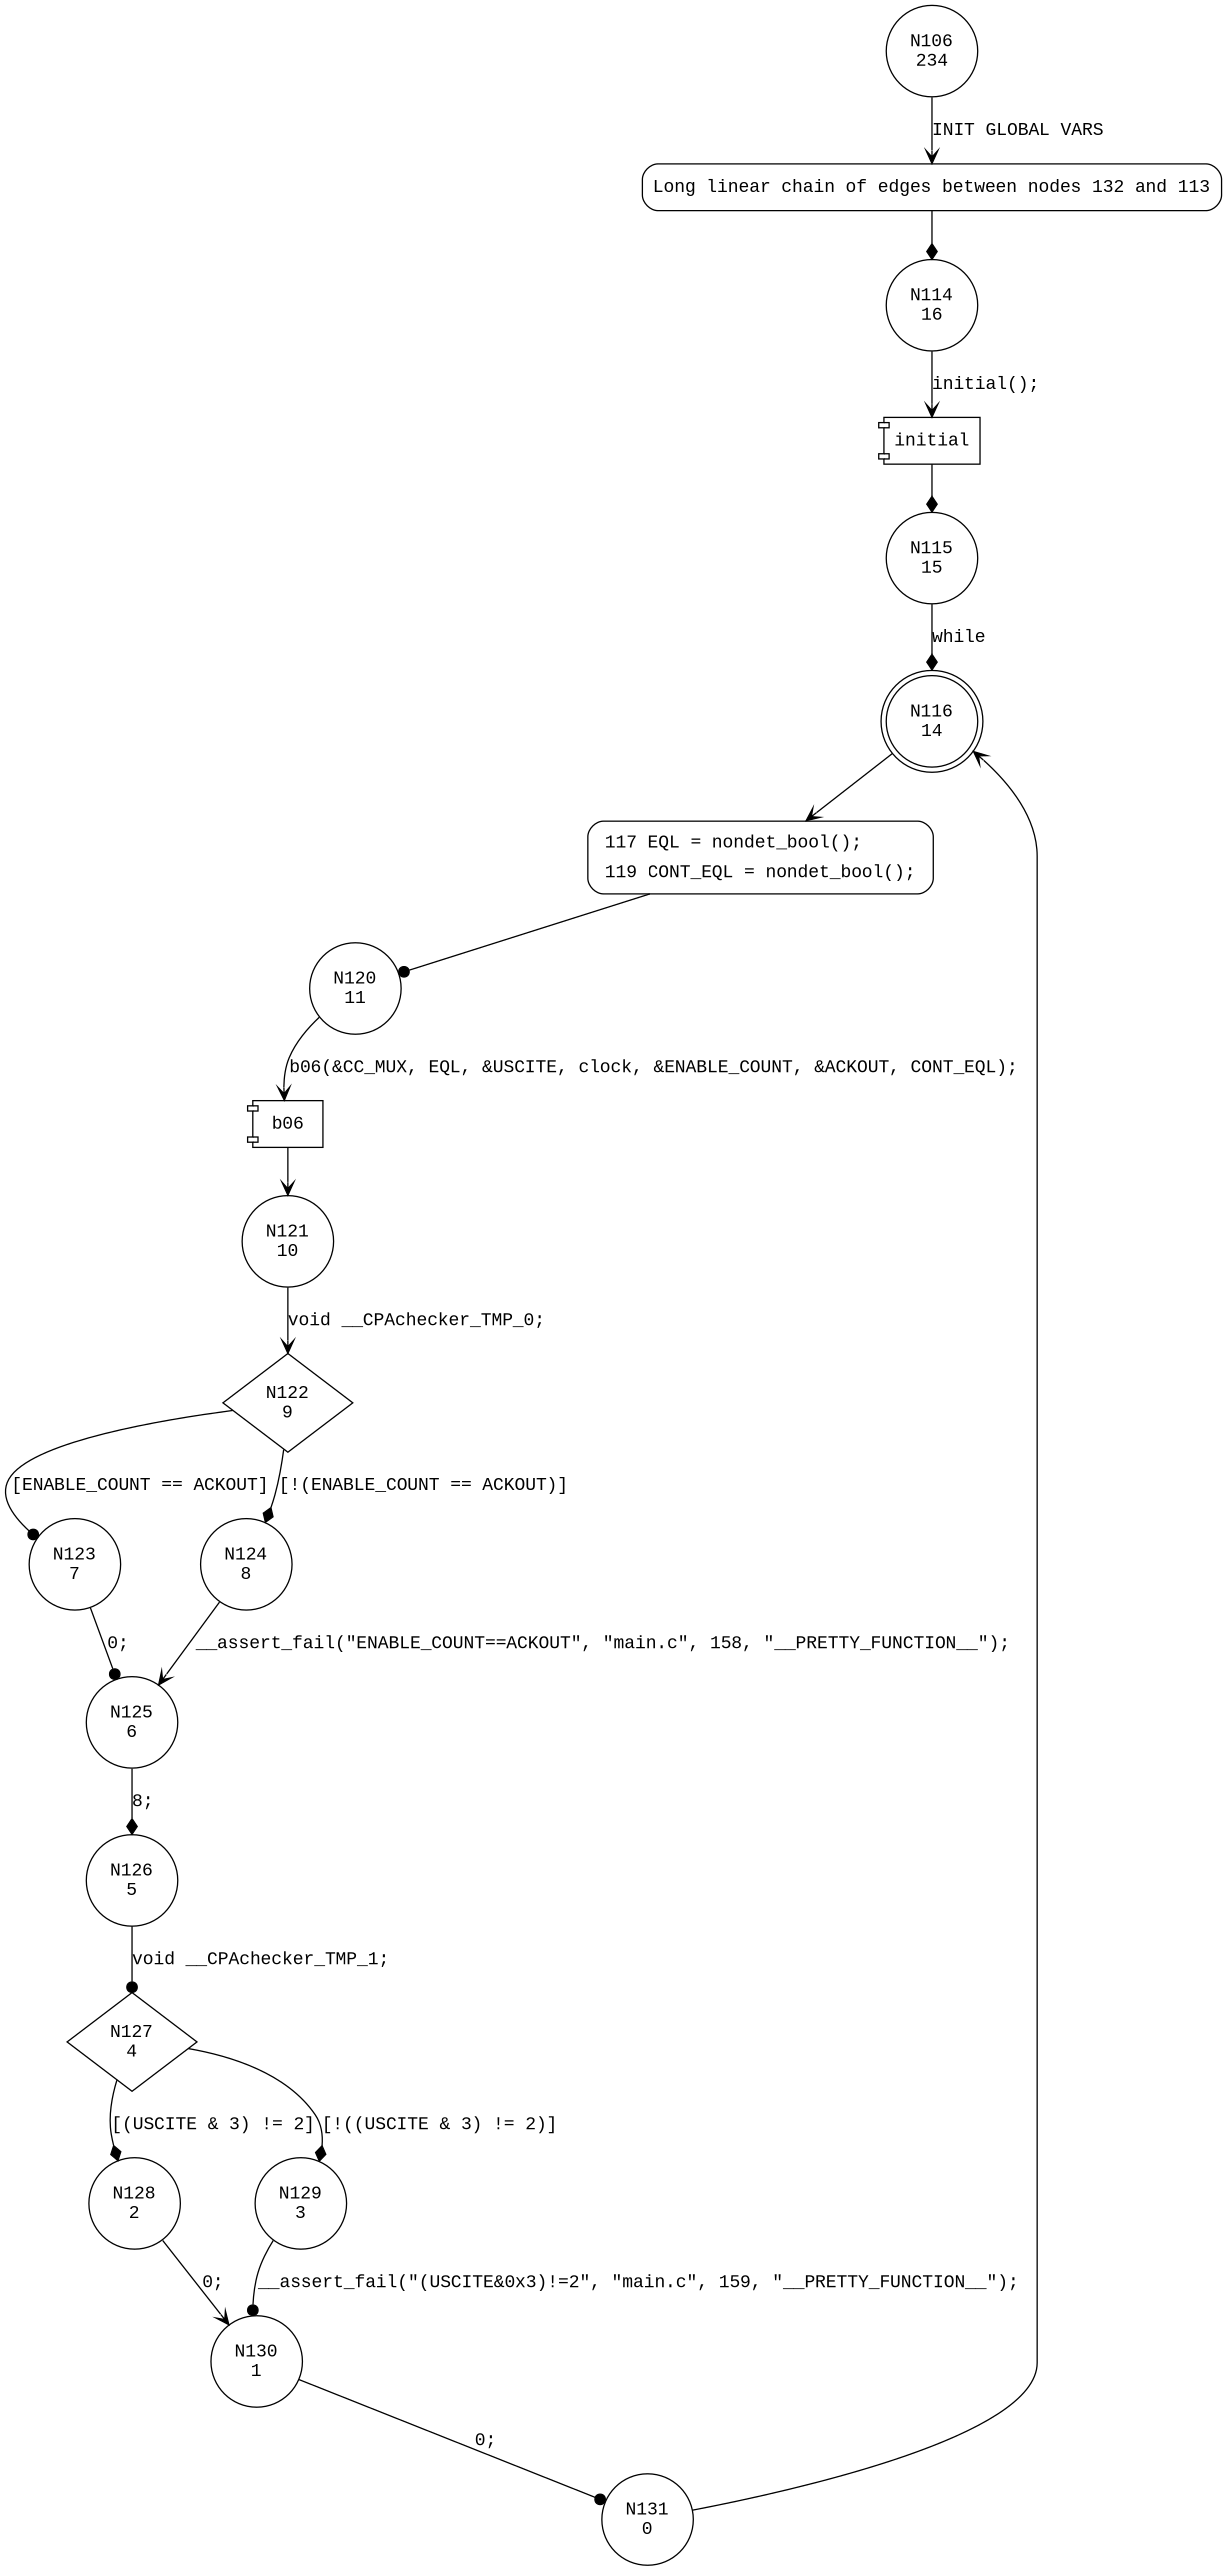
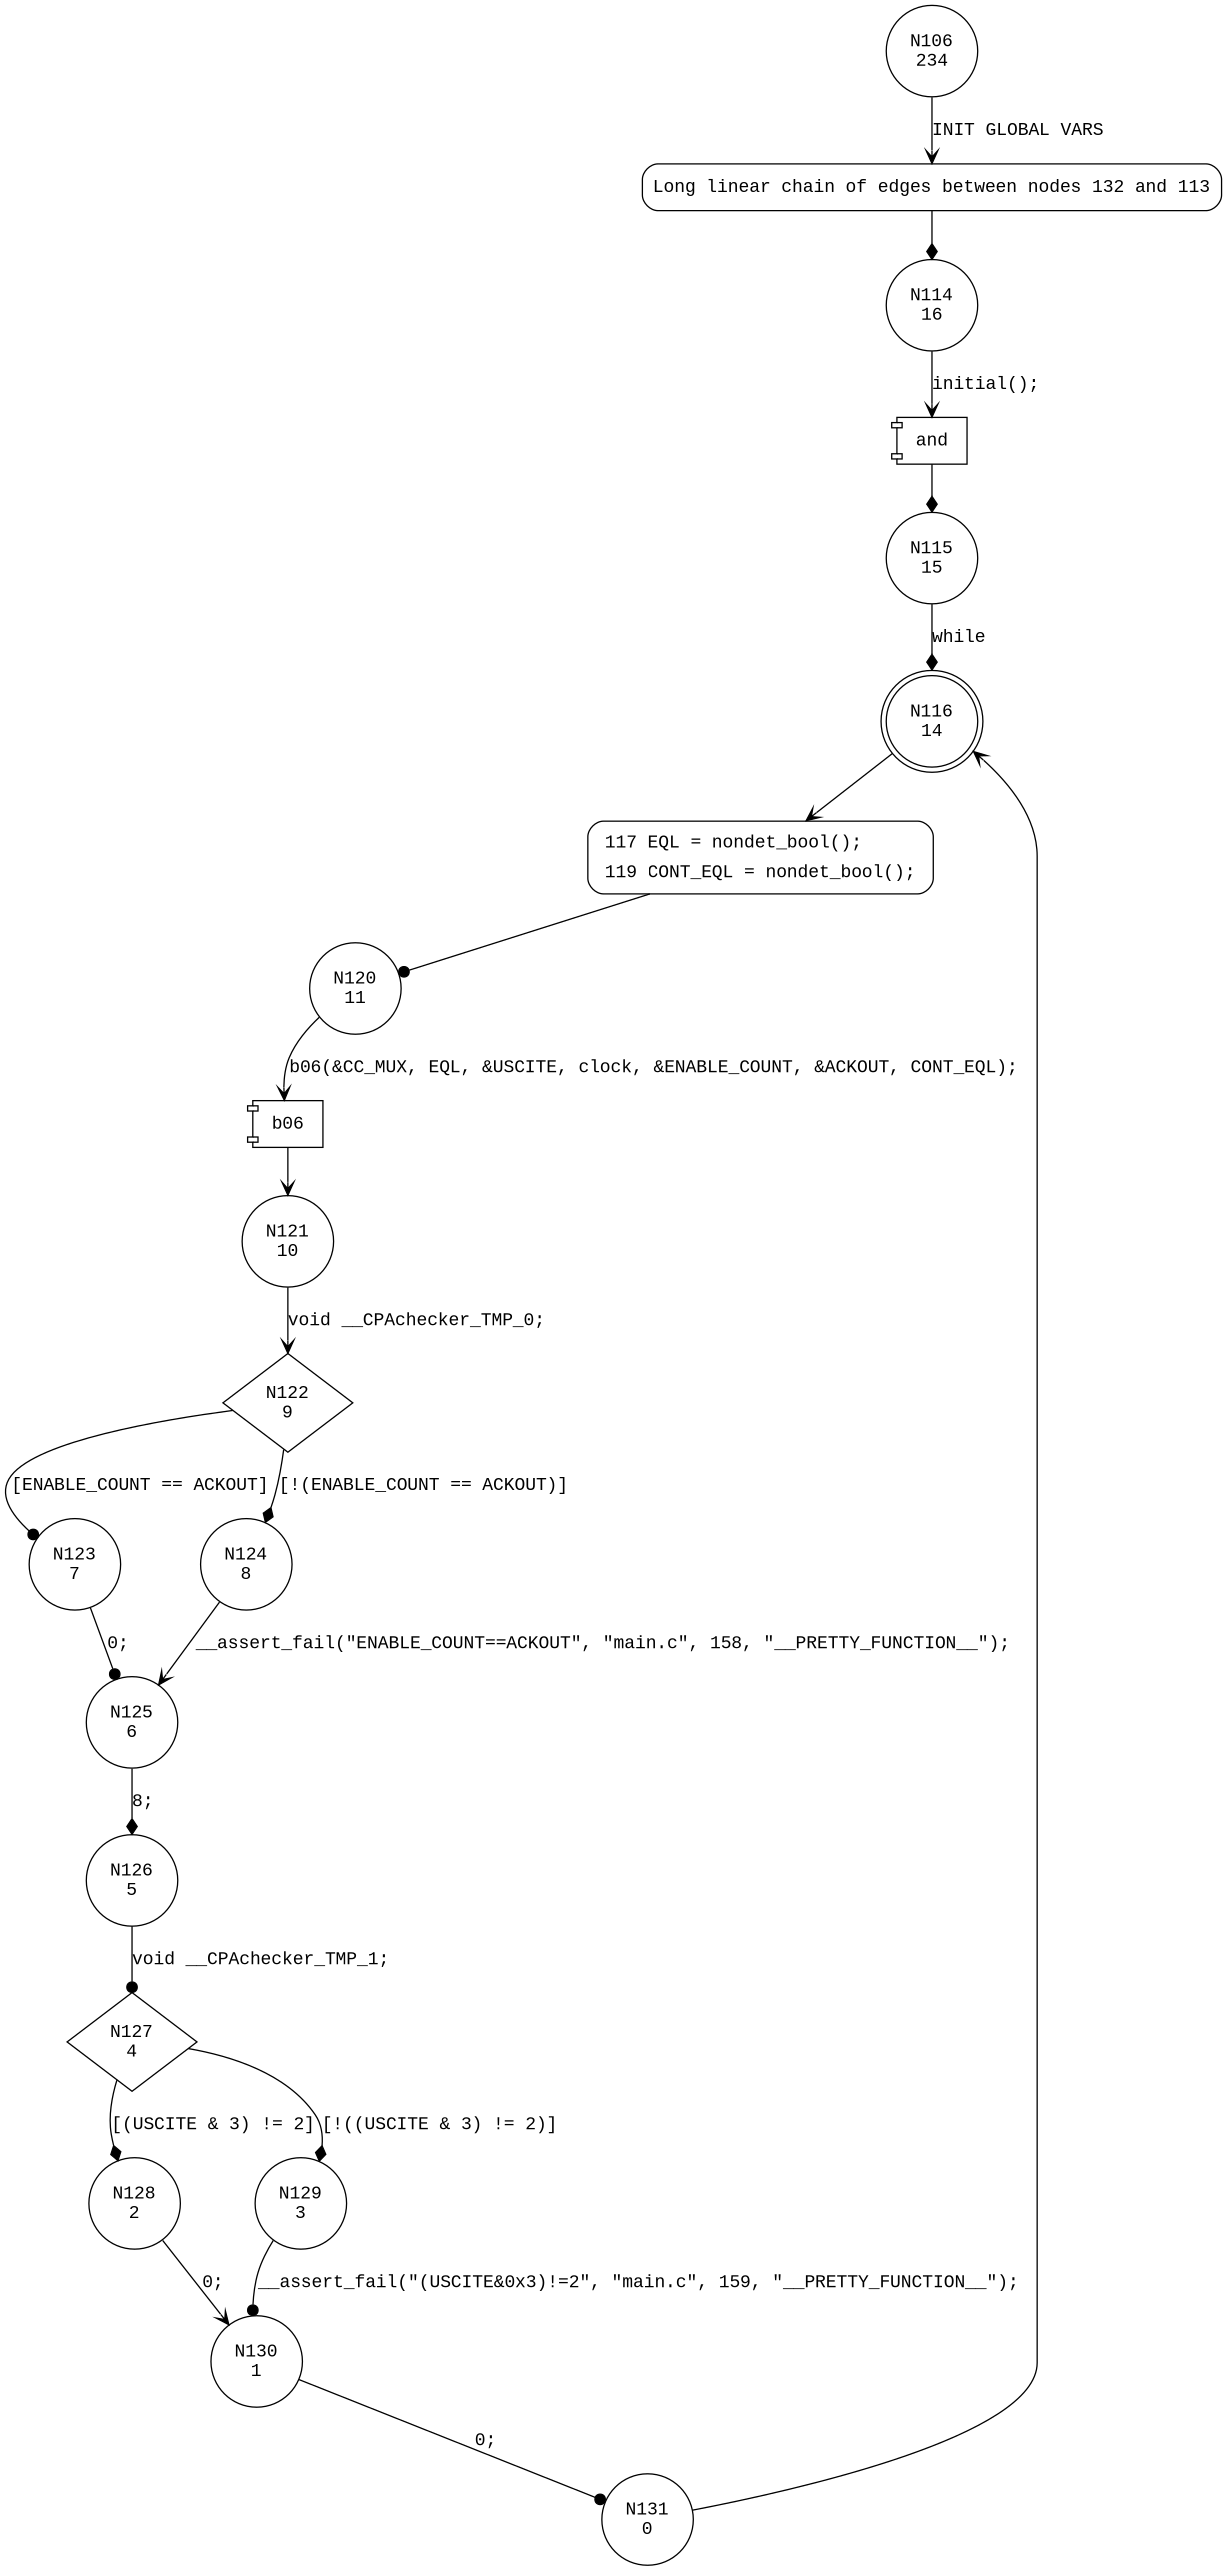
(932, 441) -> (932, 441)
